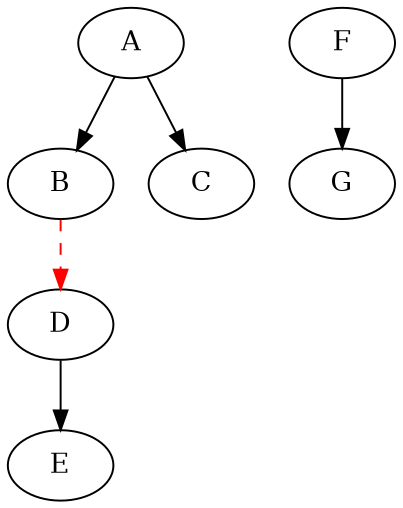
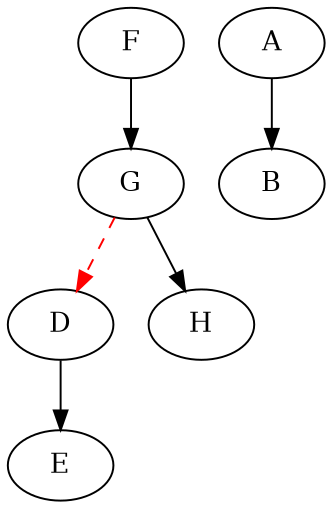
(201, 184) -> none
(61, 245) -> (100, 245)
none -> (201, 325)
